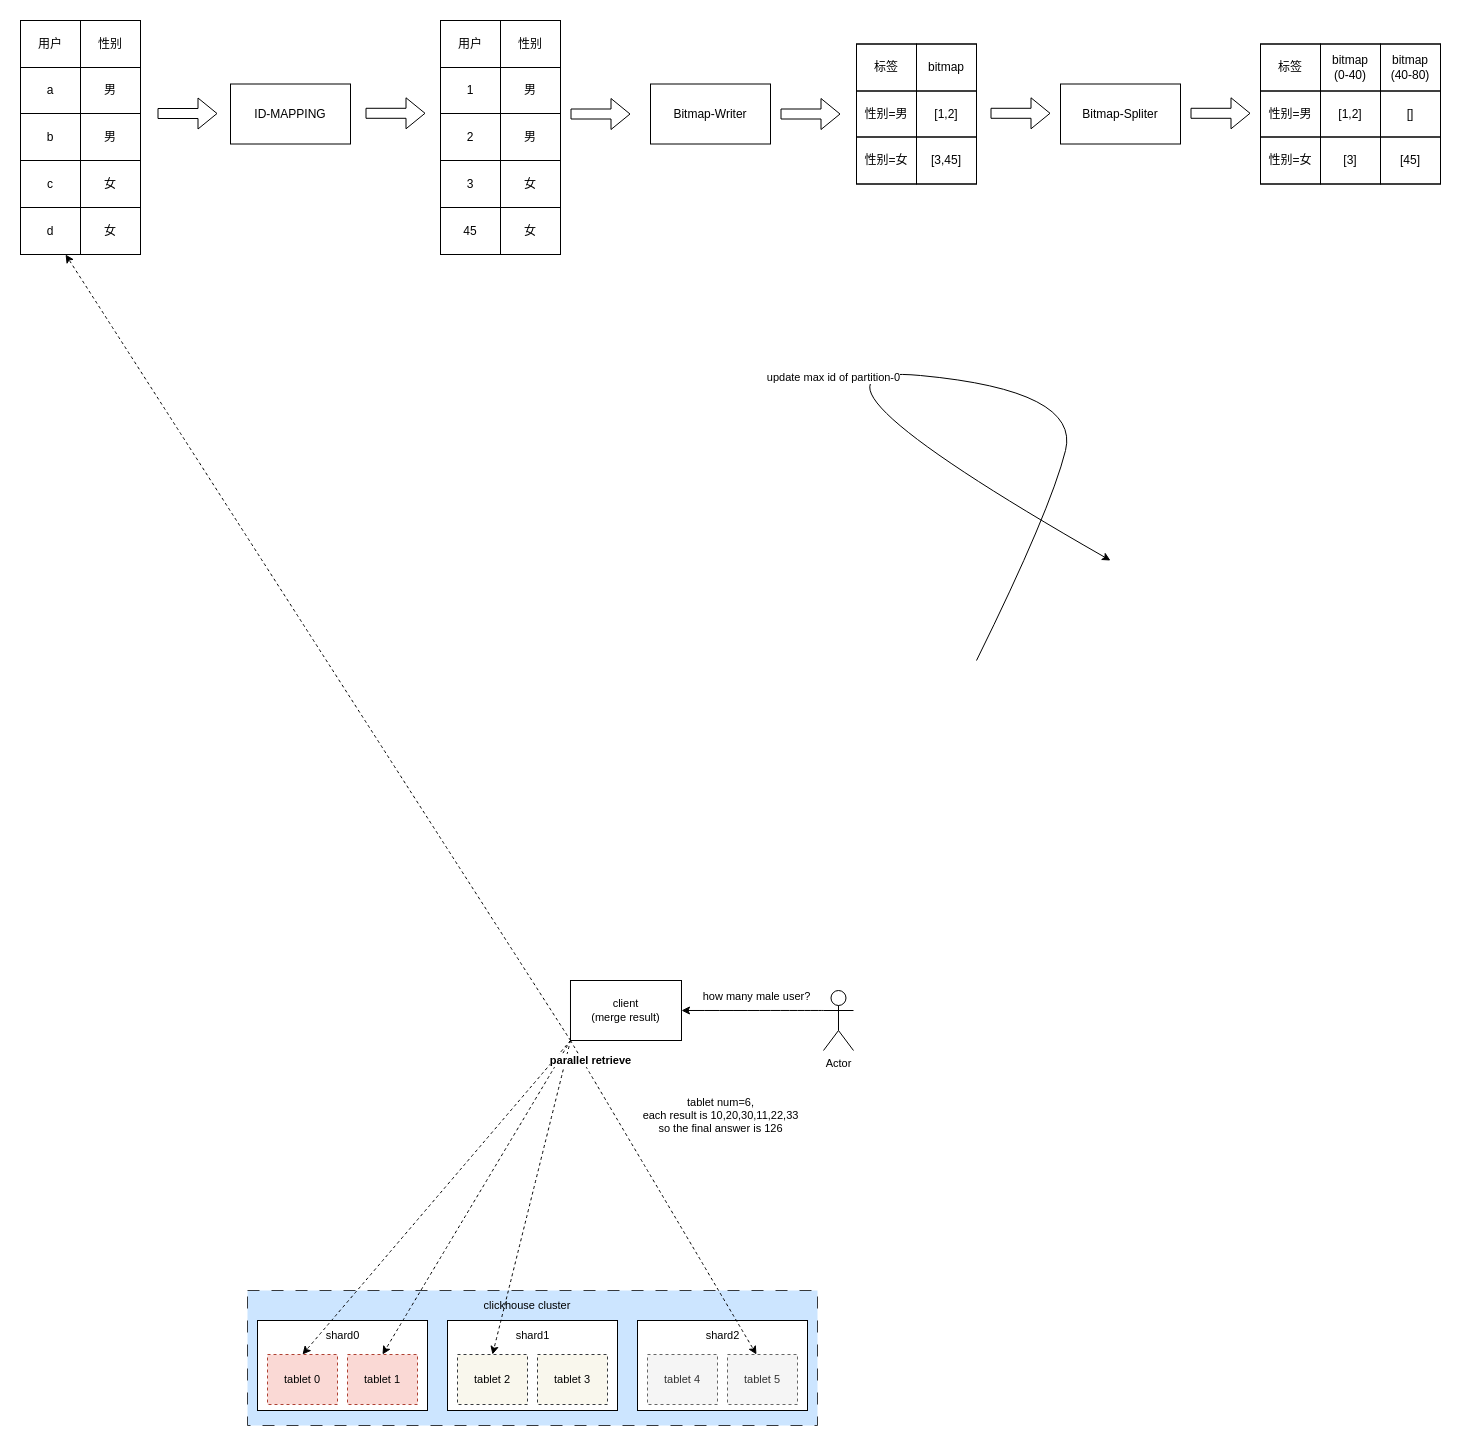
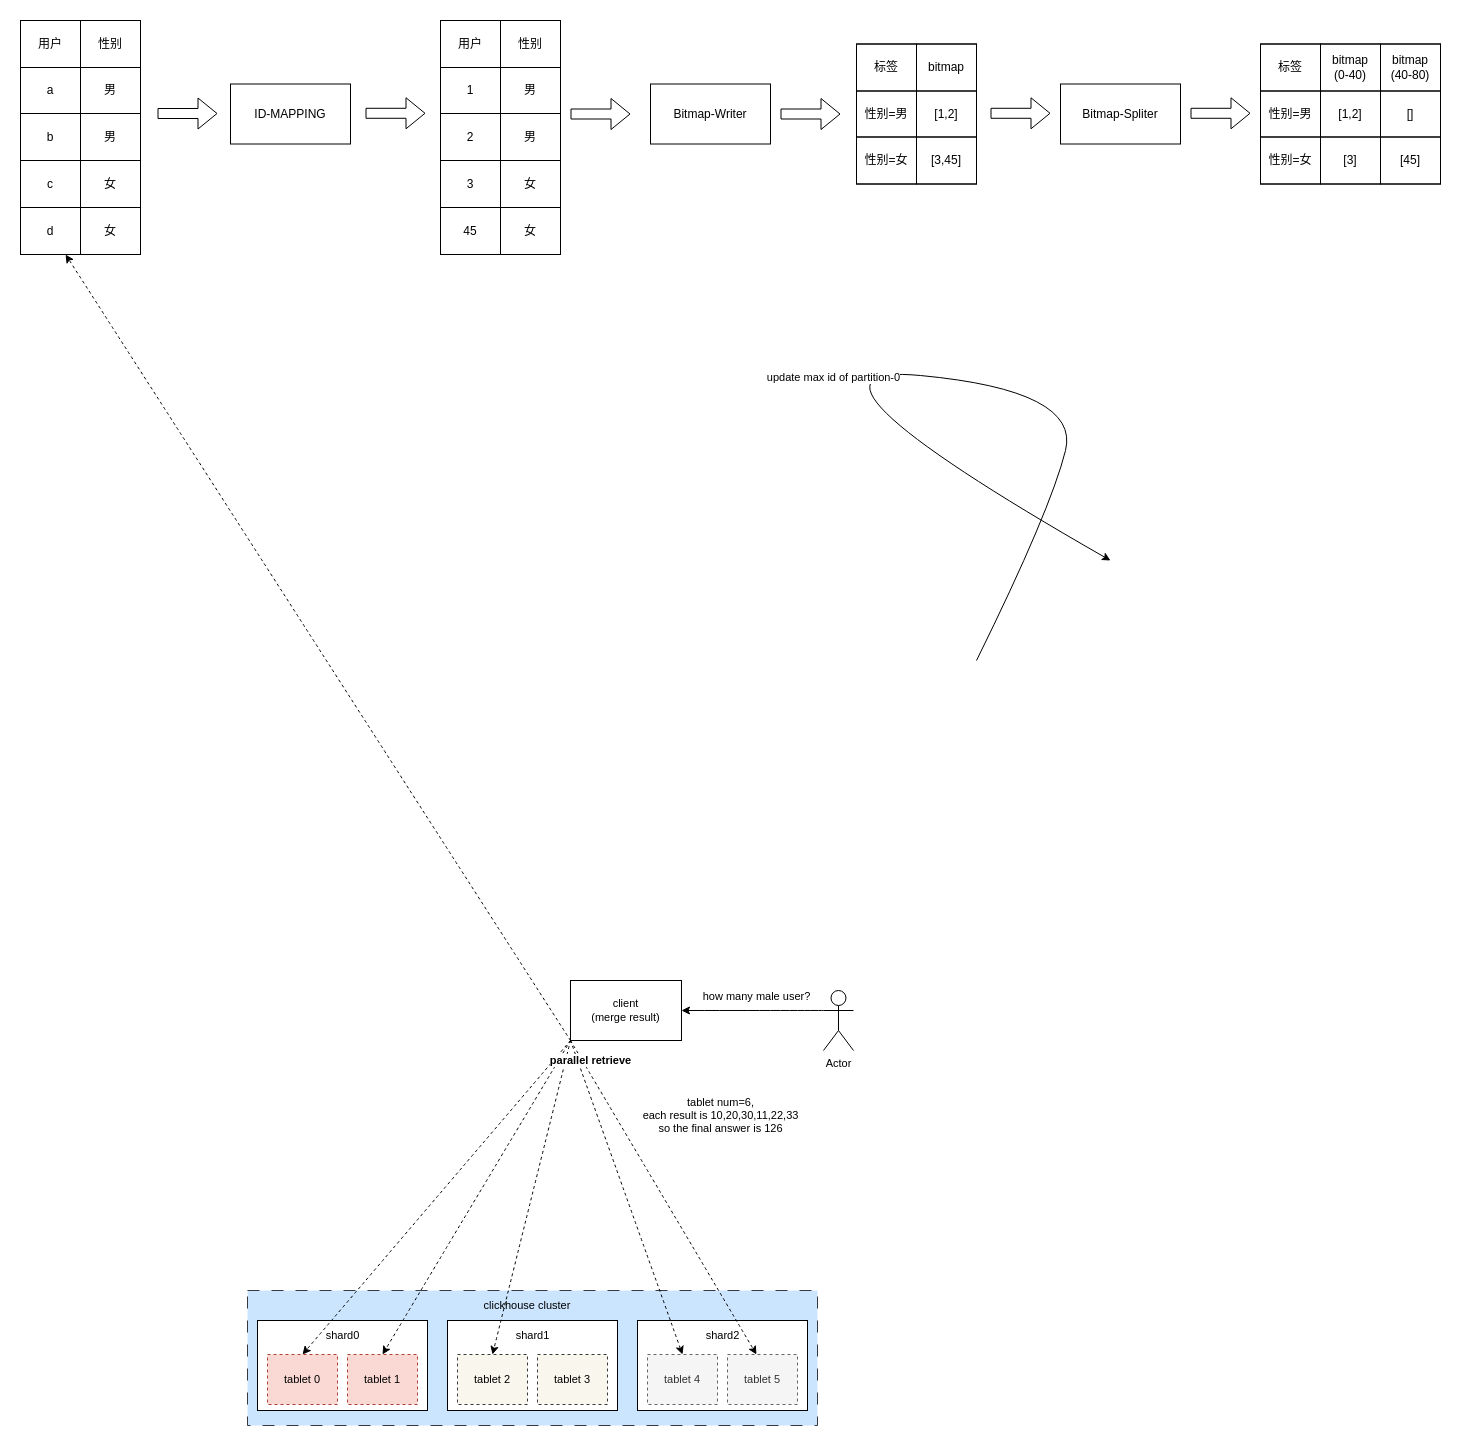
none -> (630, 1208)
